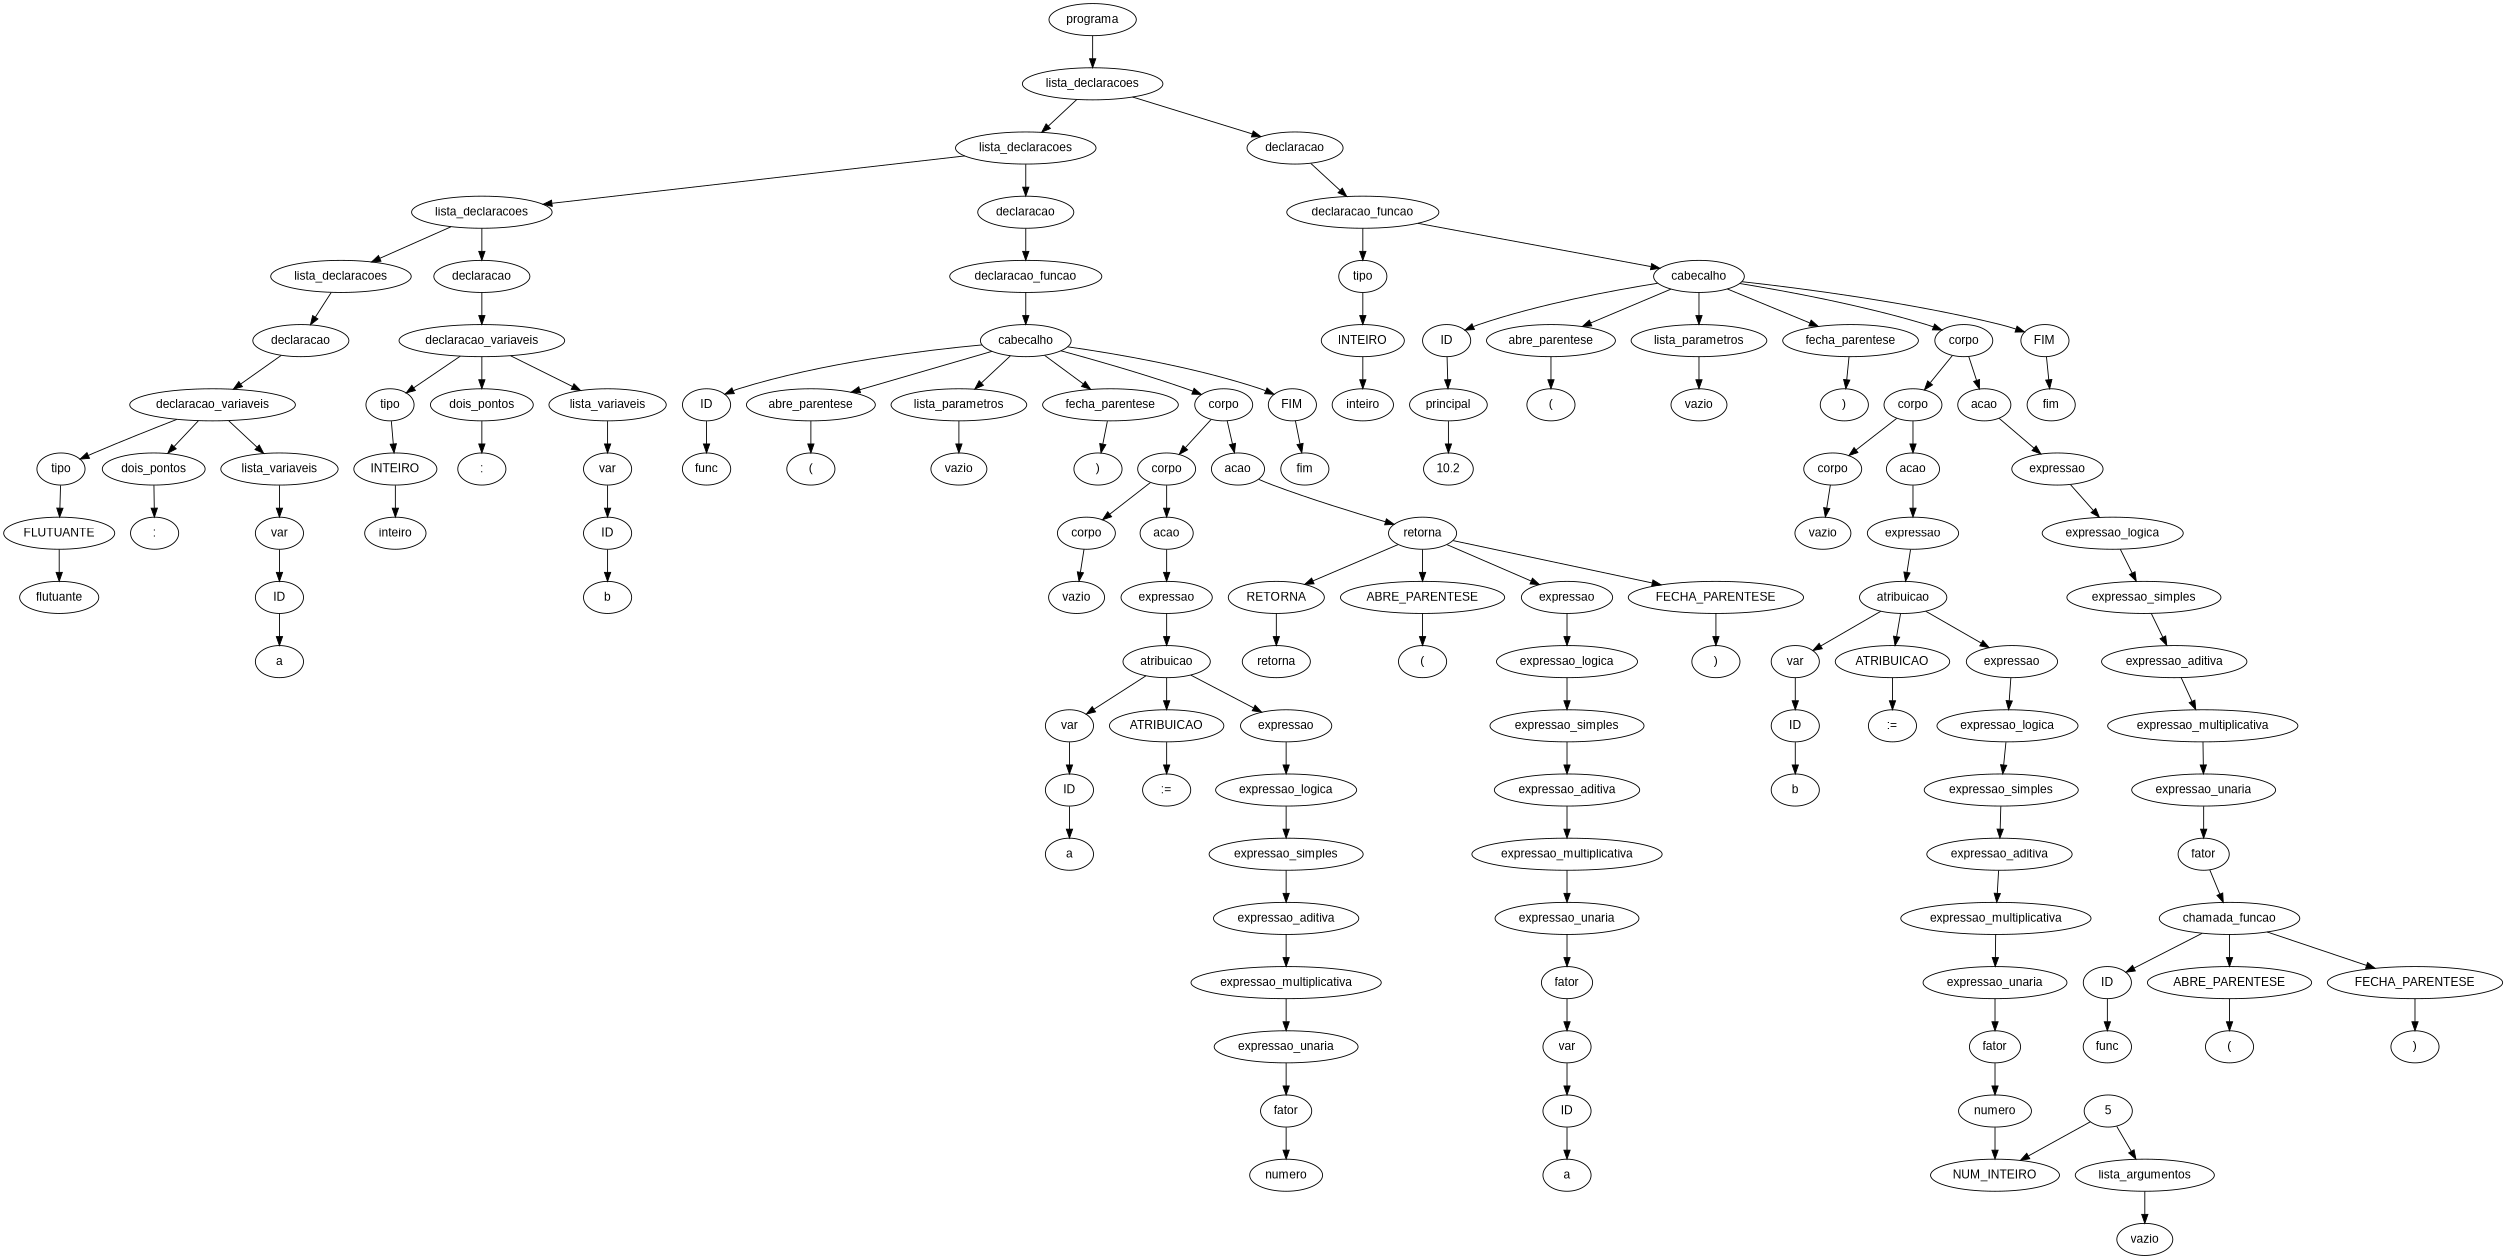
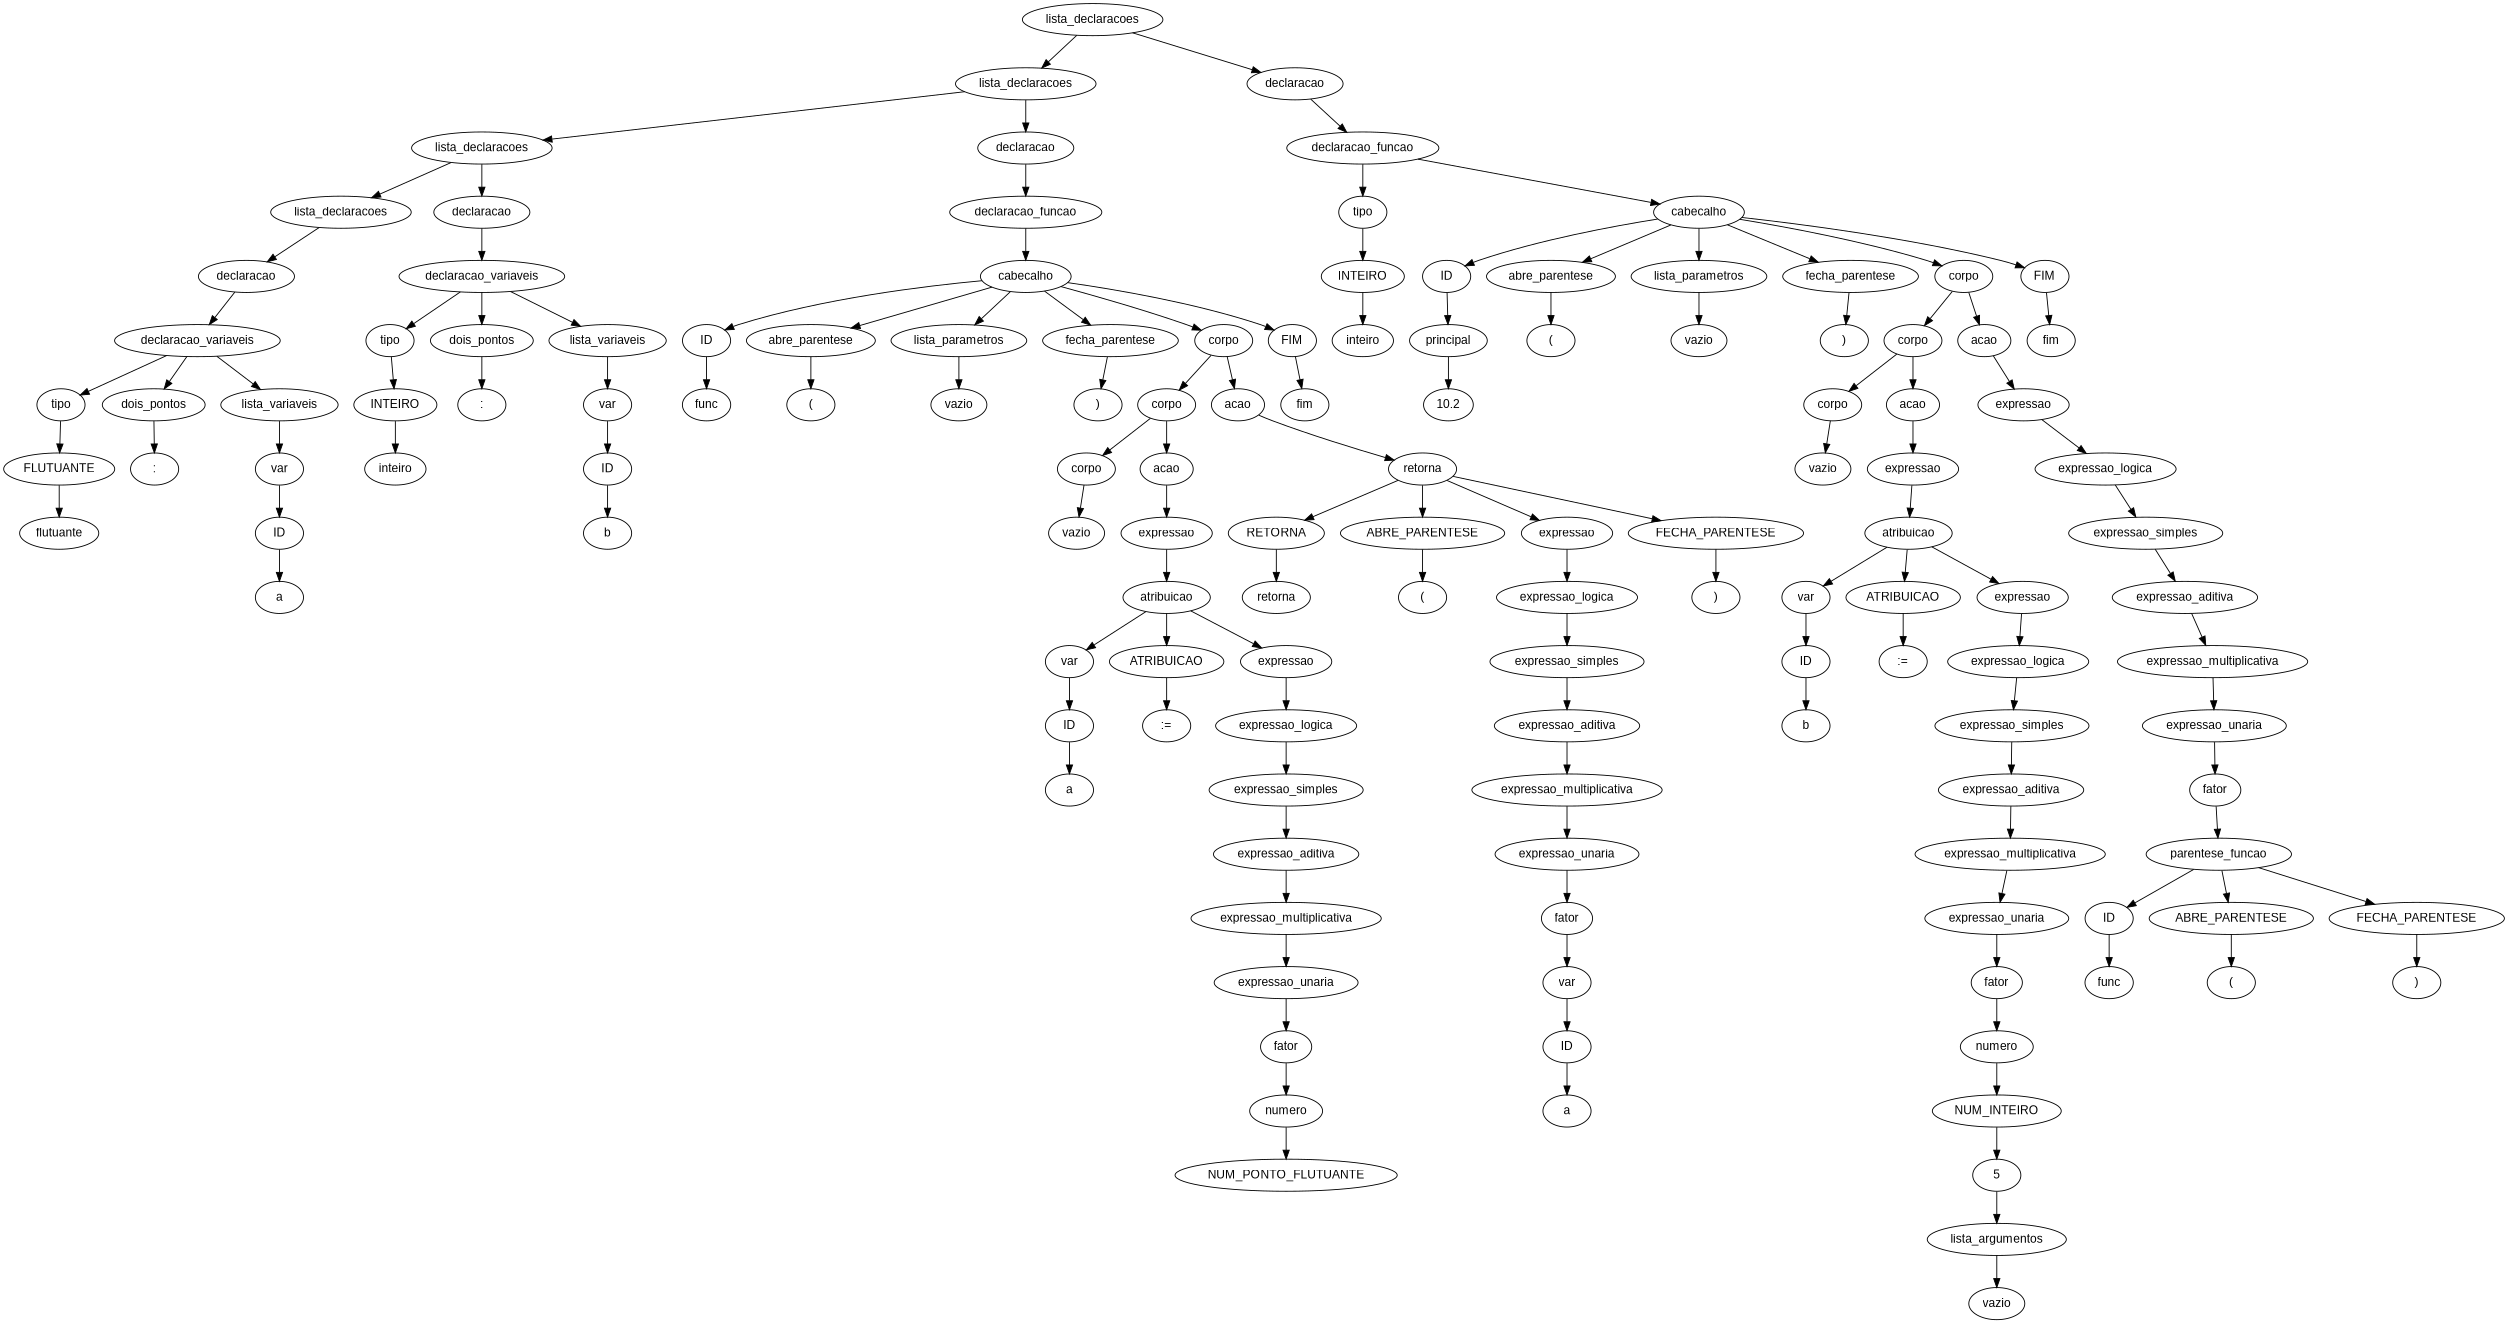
(1093, 20) -> none
(2230, 918) -> (2219, 854)
(2059, 1139) -> (1997, 1139)
none -> (1286, 1175)
